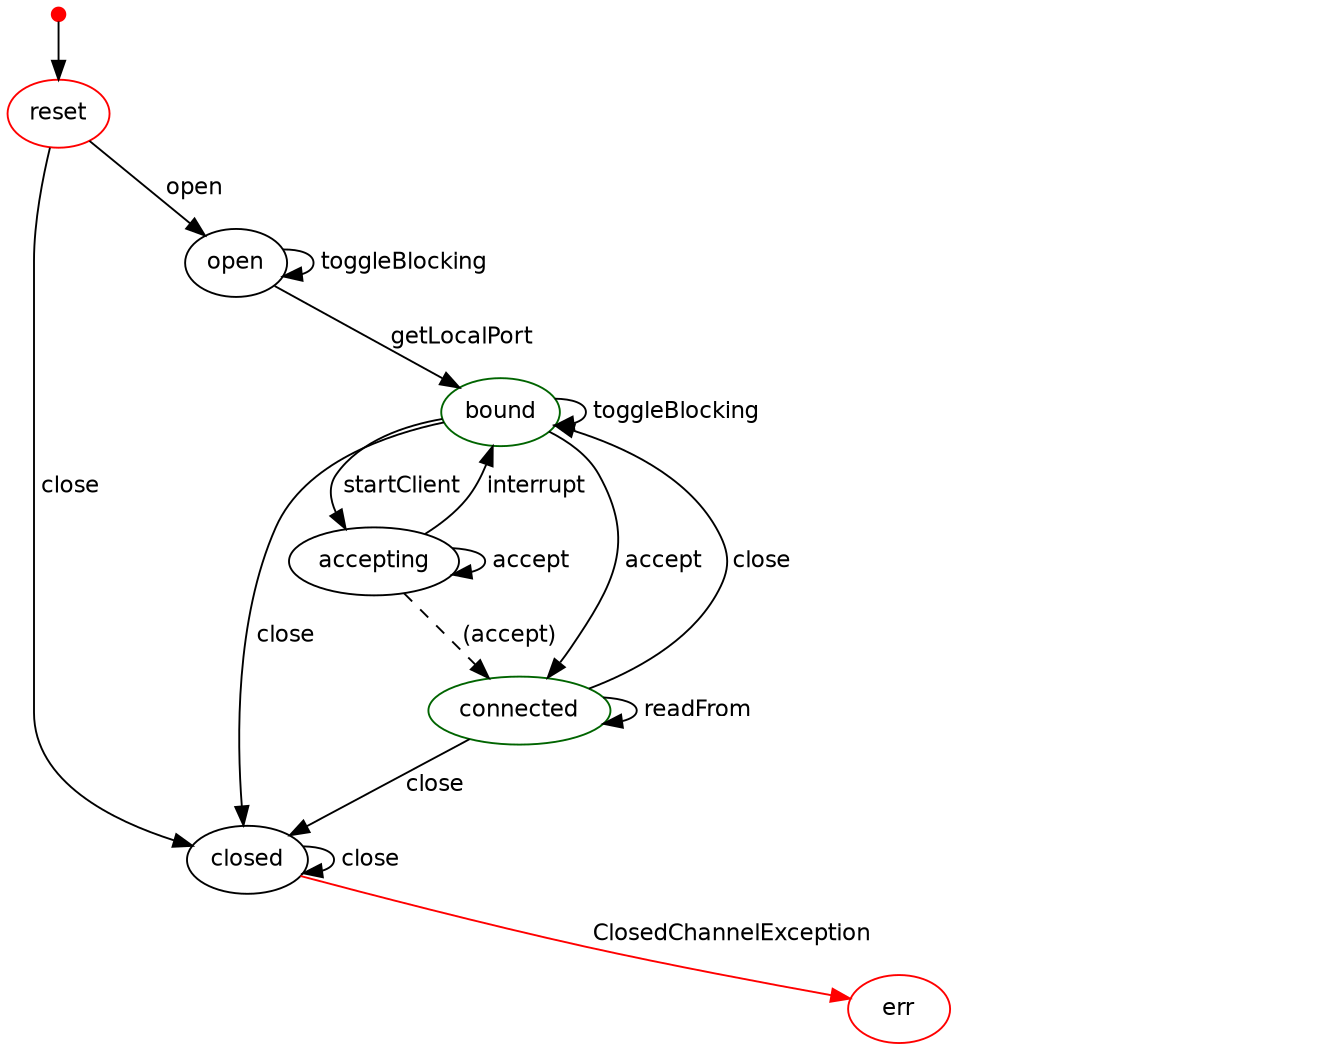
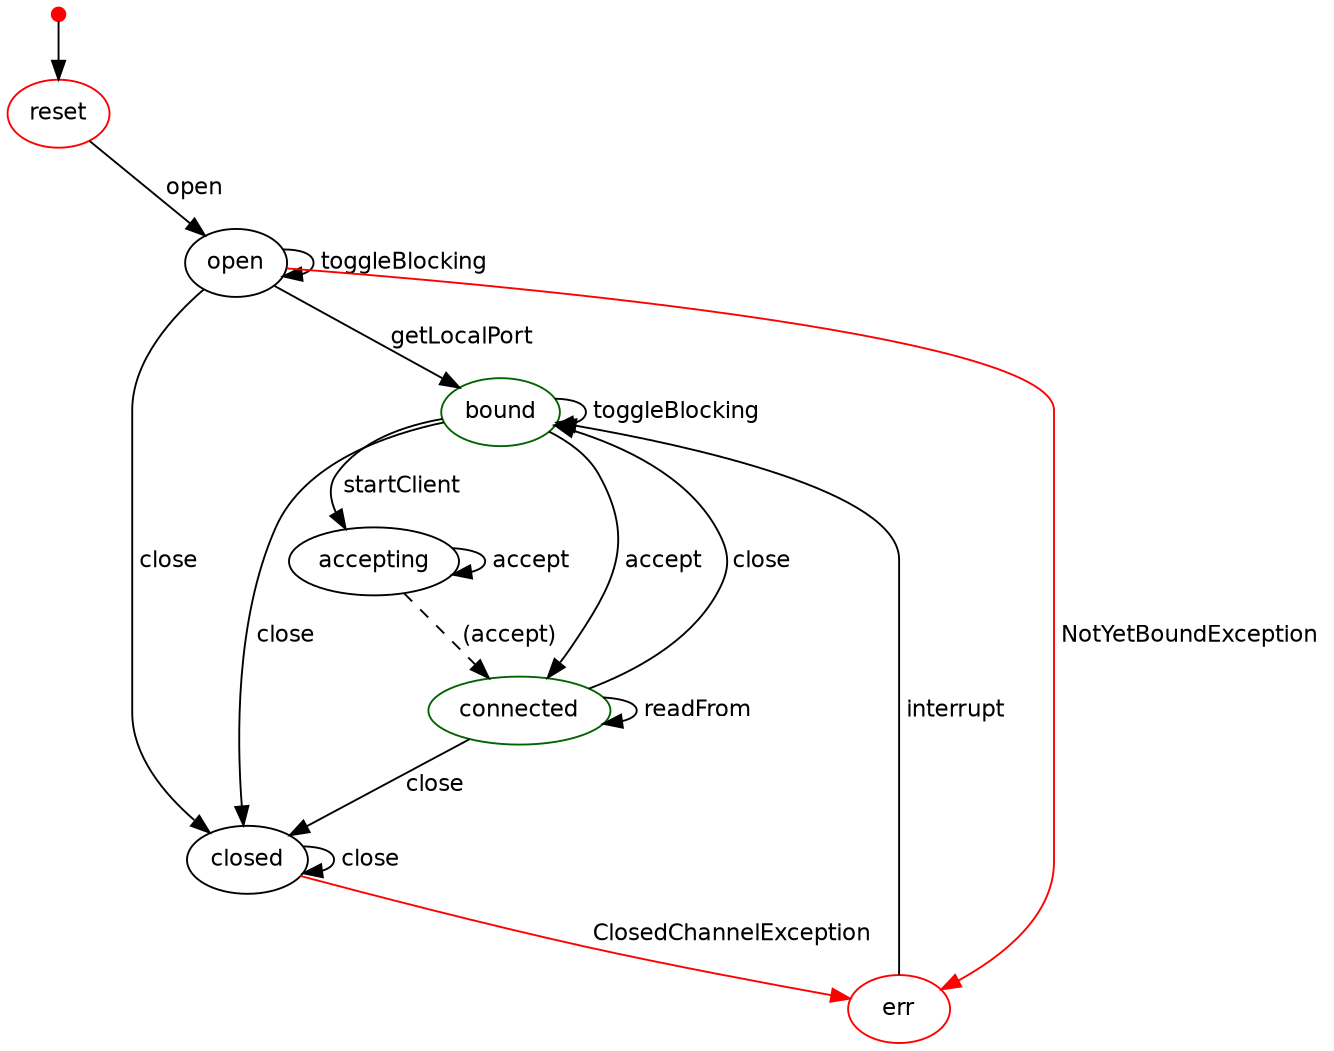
none -> (980, 364)
(462, 505) -> (899, 586)
(34, 531) -> (132, 553)
